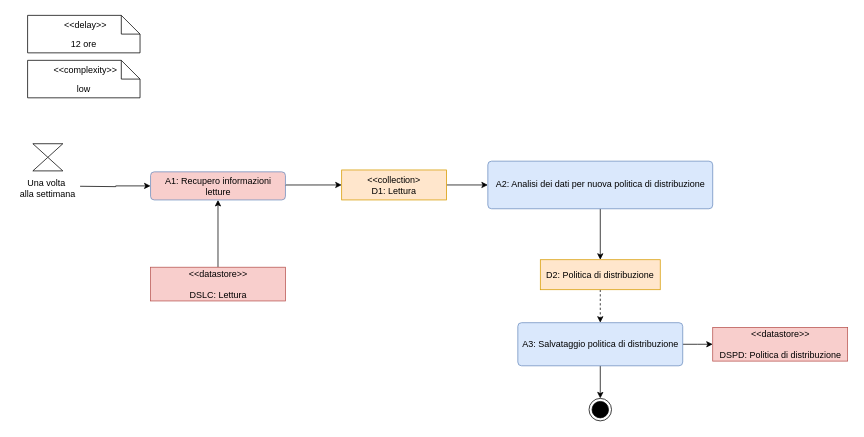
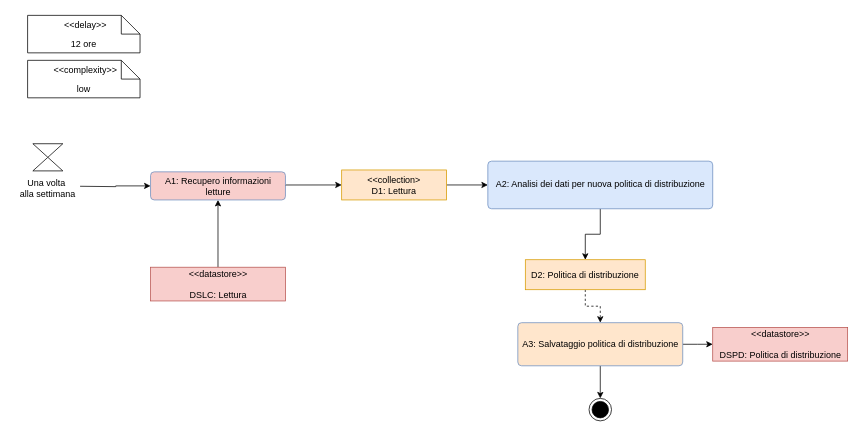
(600, 275) -> (585, 275)
(600, 344) -> (600, 344)
